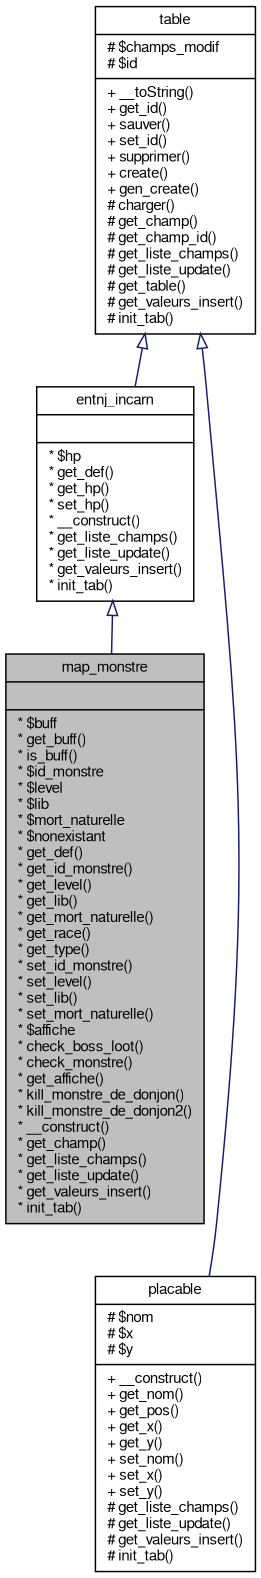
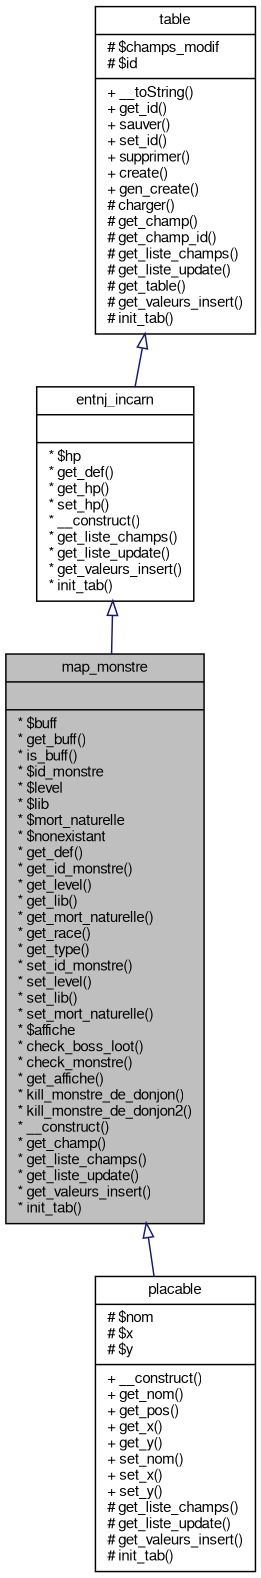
(238, 813) -> (151, 1257)
